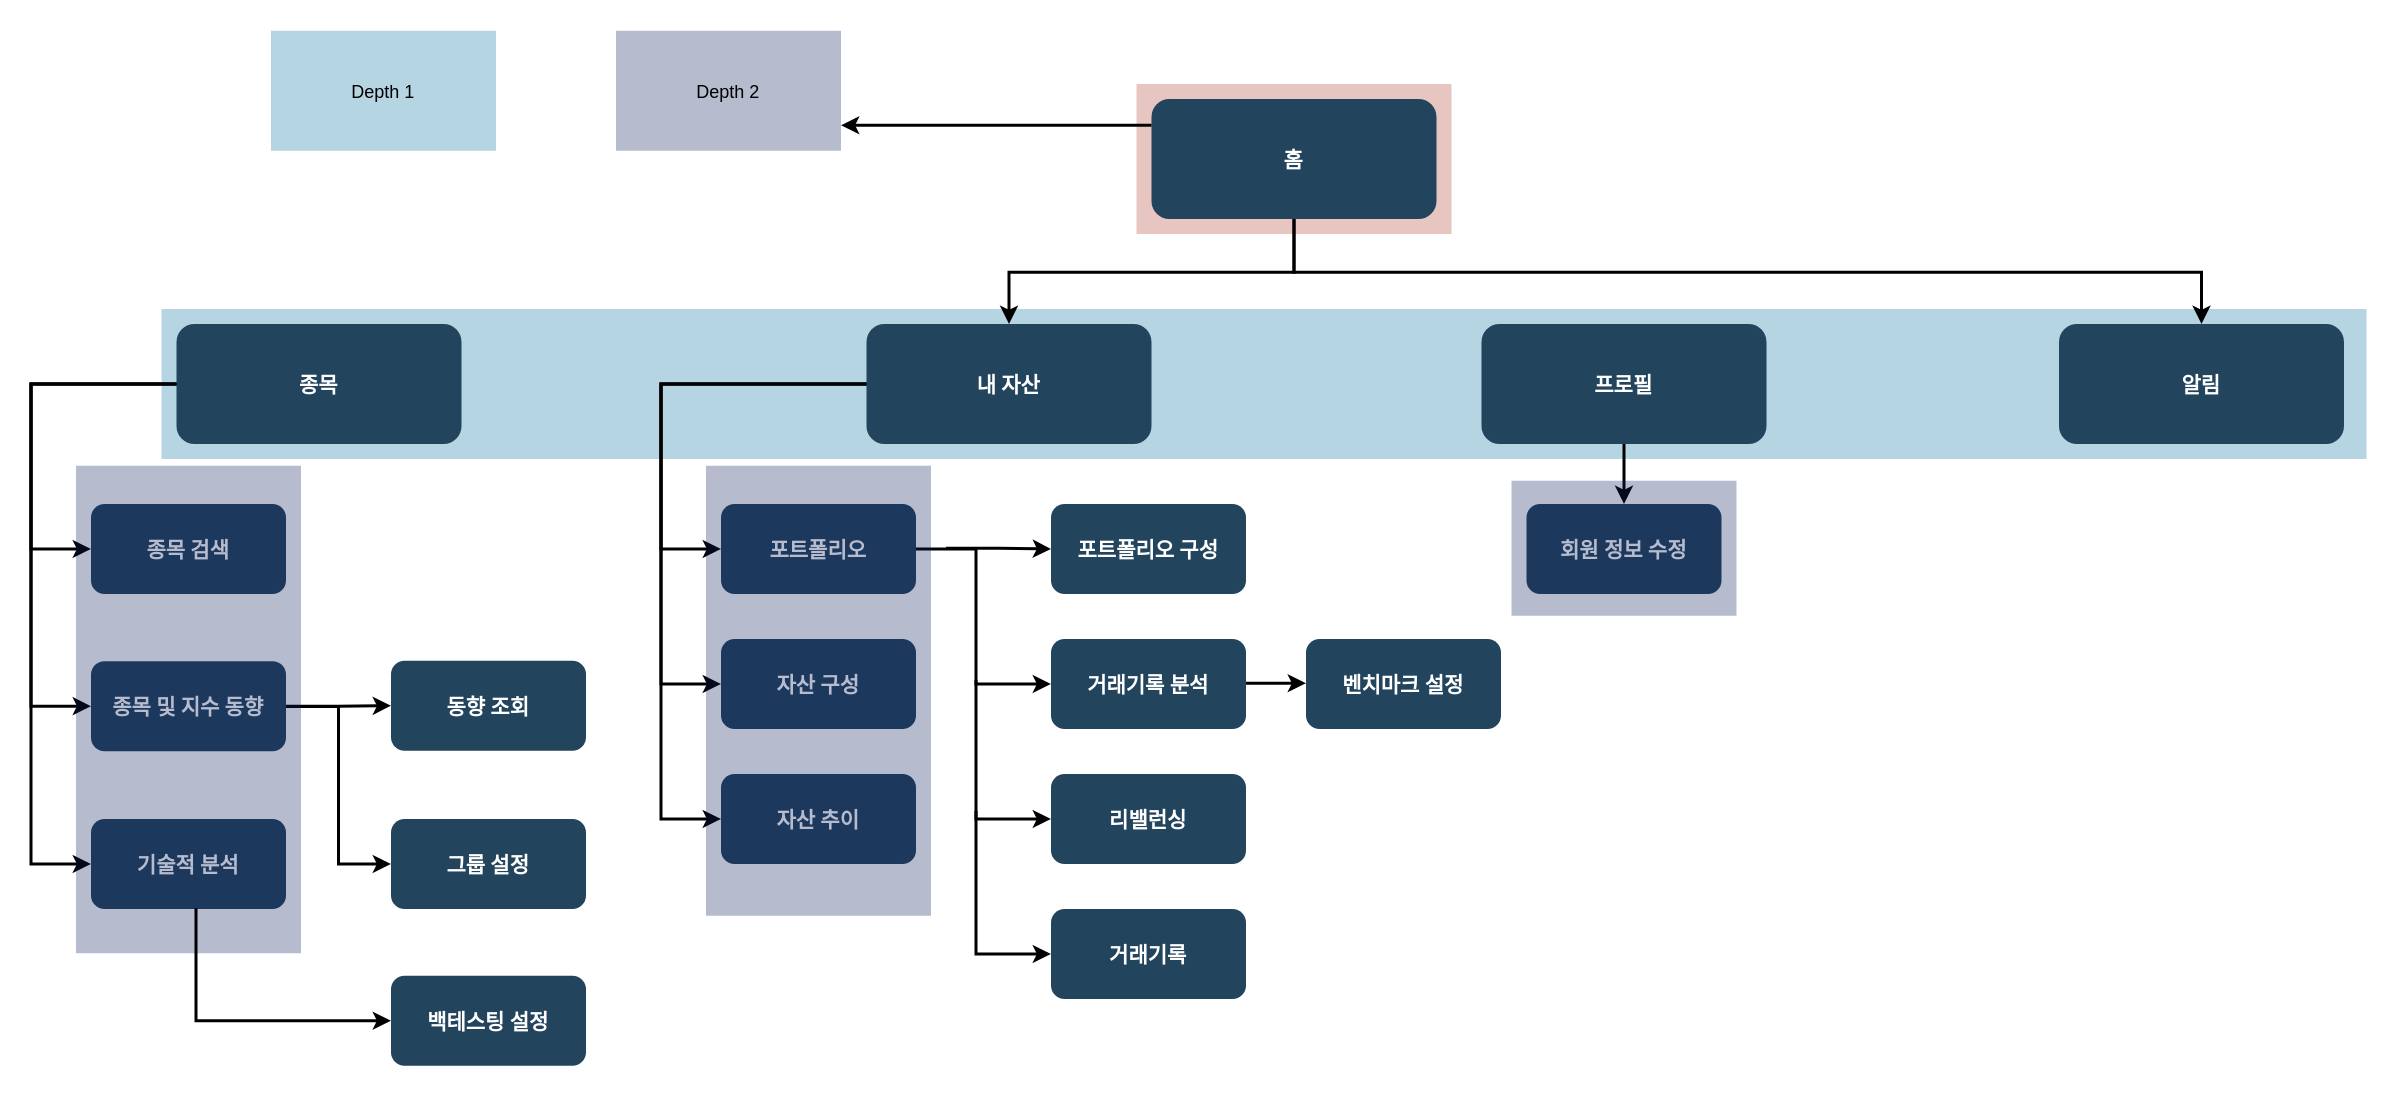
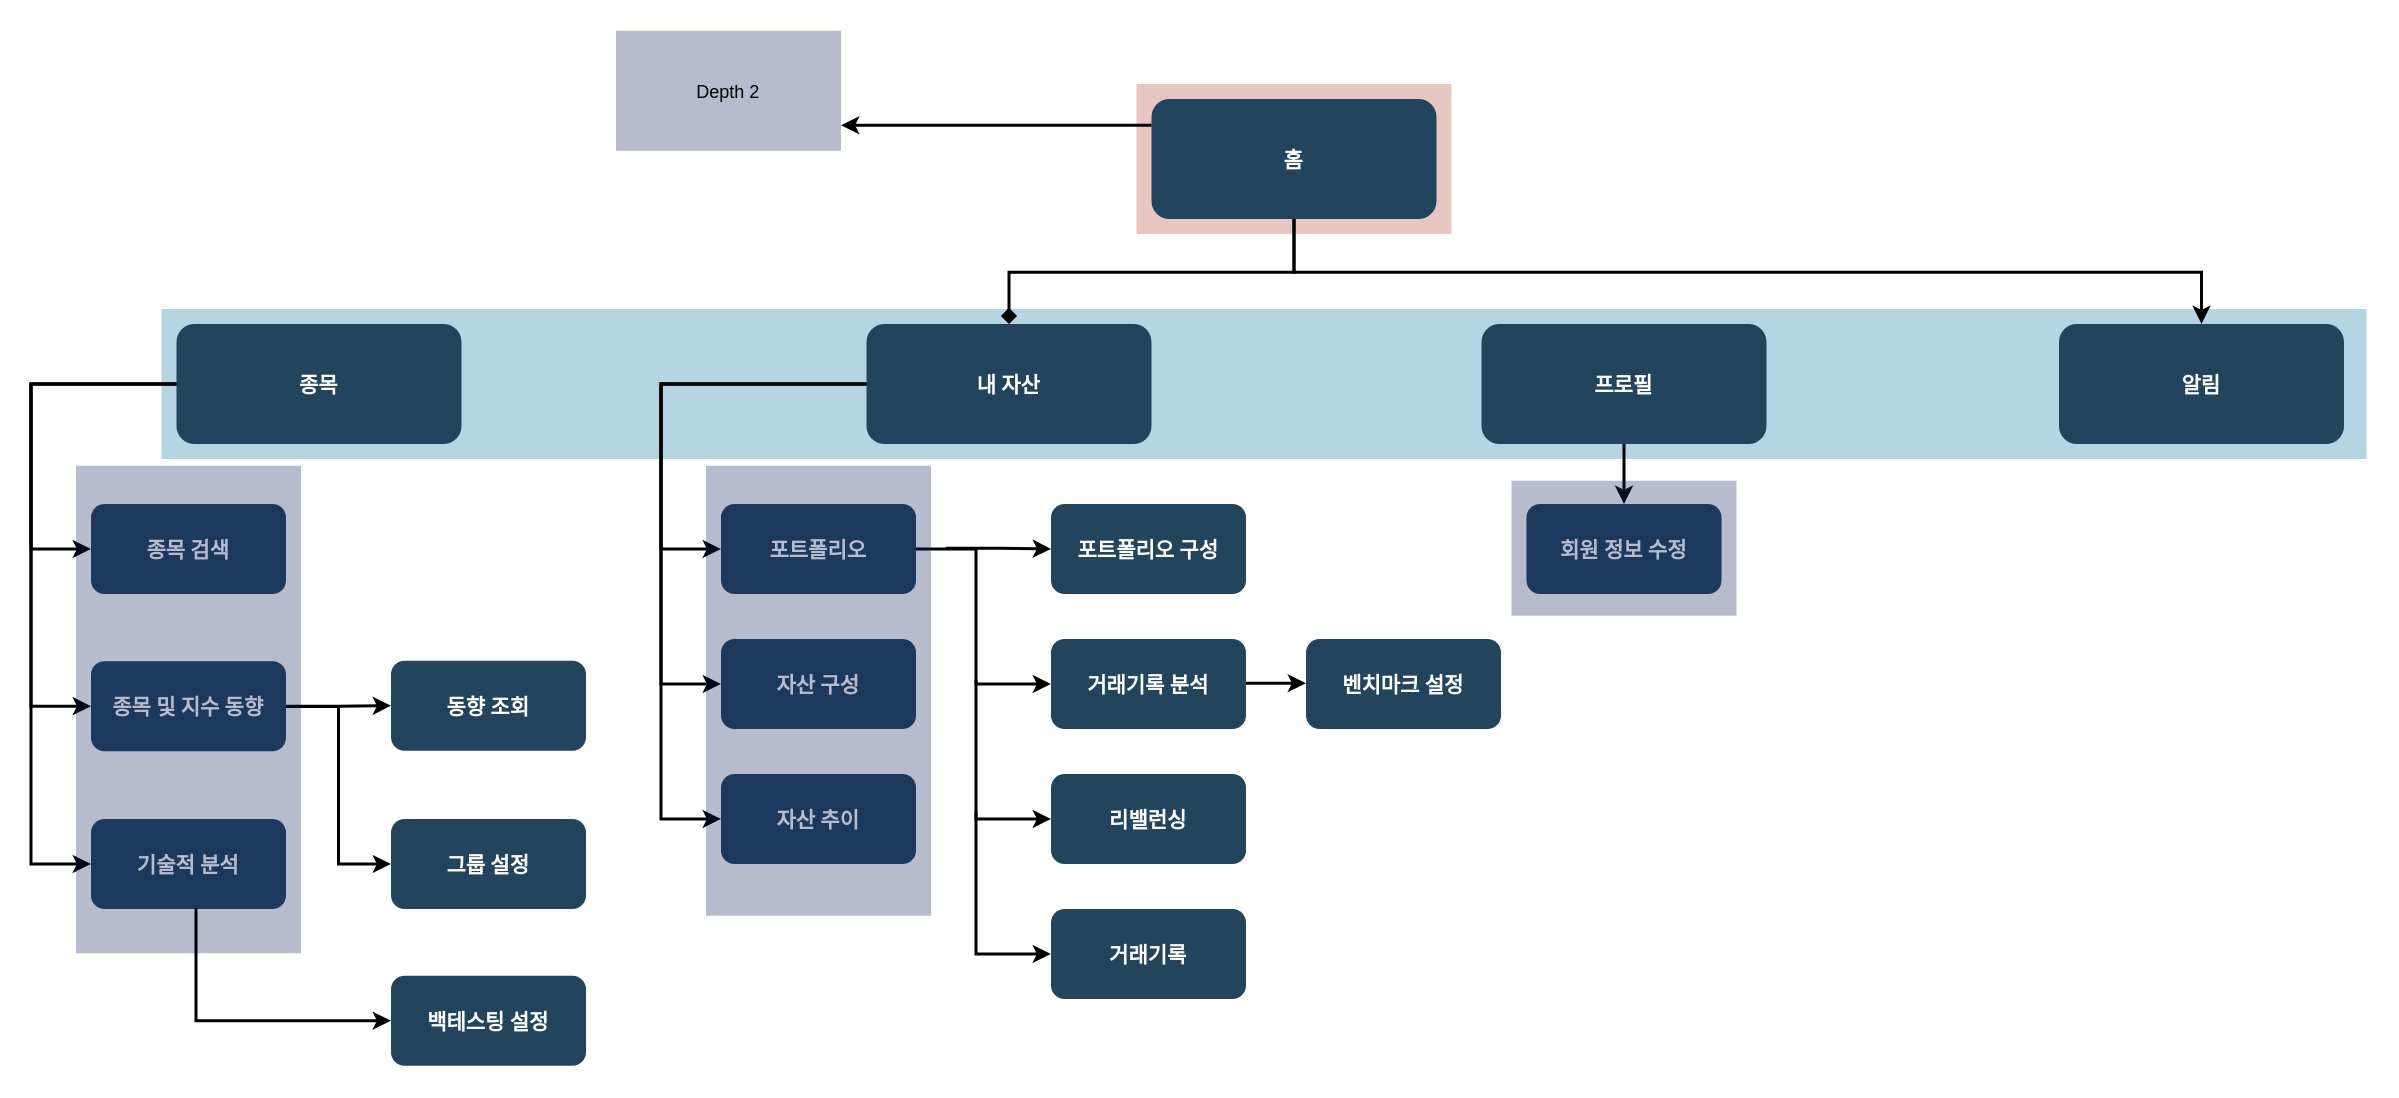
(383, 91) -> none
(1009, 309) -> (1009, 308)
